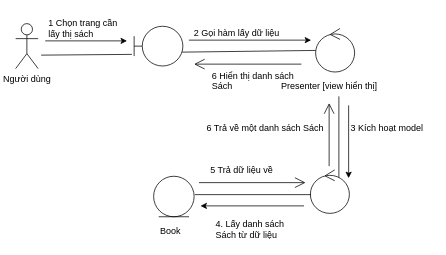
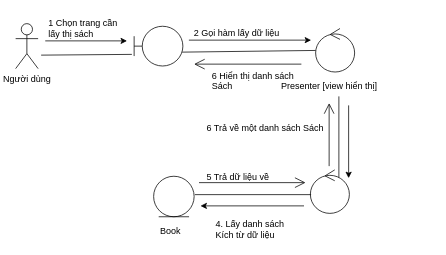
(389, 126) -> none
(244, 168) -> (240, 175)
(251, 230) -> (251, 230)
